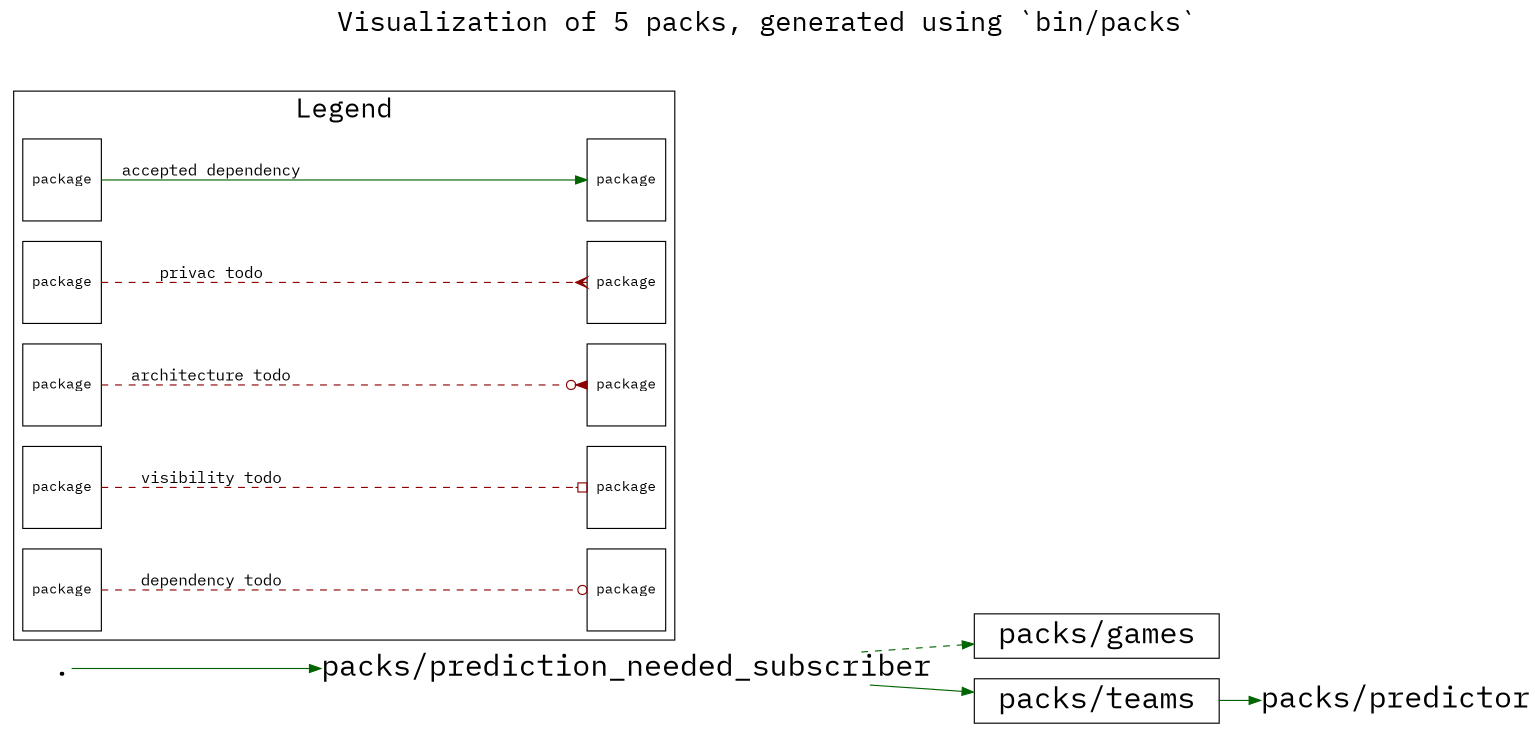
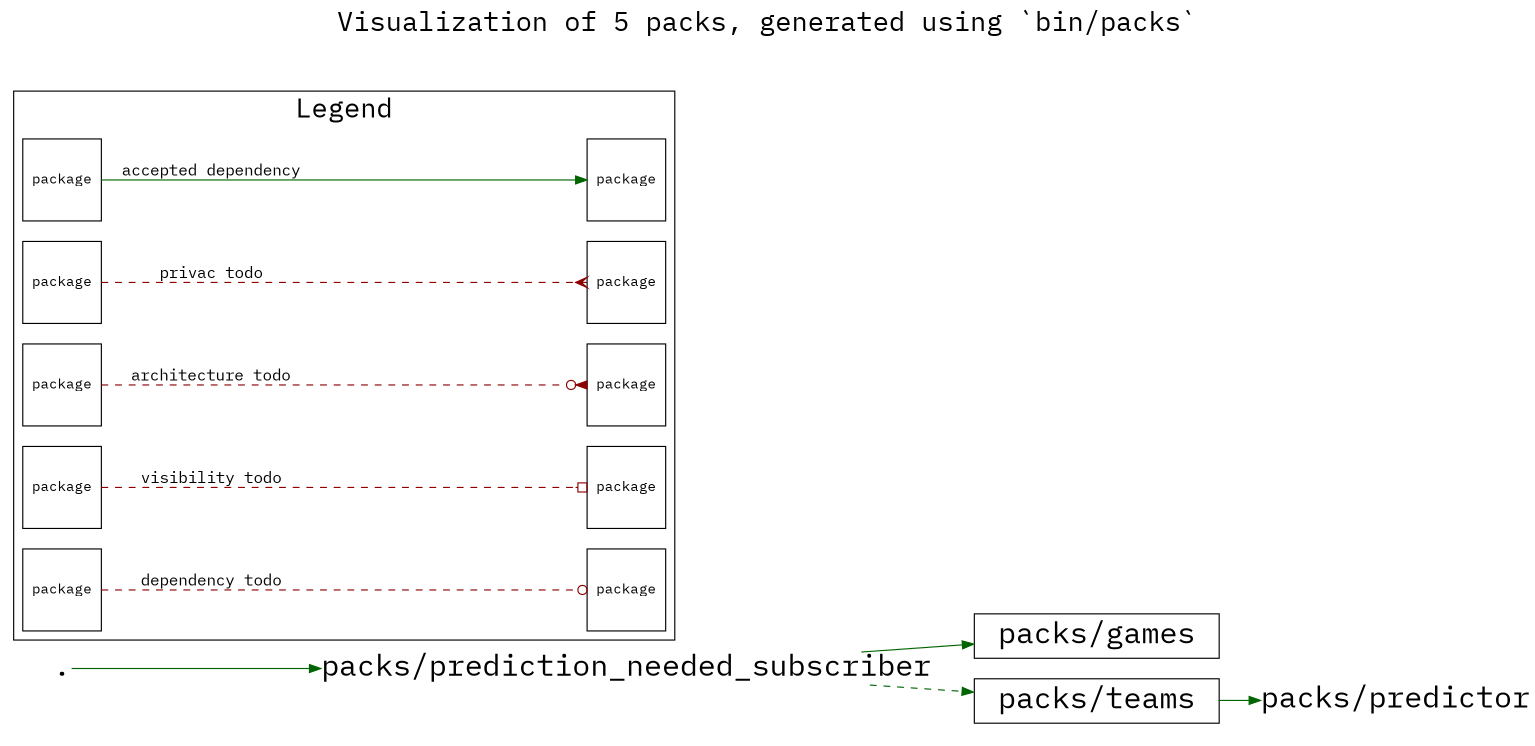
(912, 648) -> (912, 648)
(916, 688) -> (916, 688)
